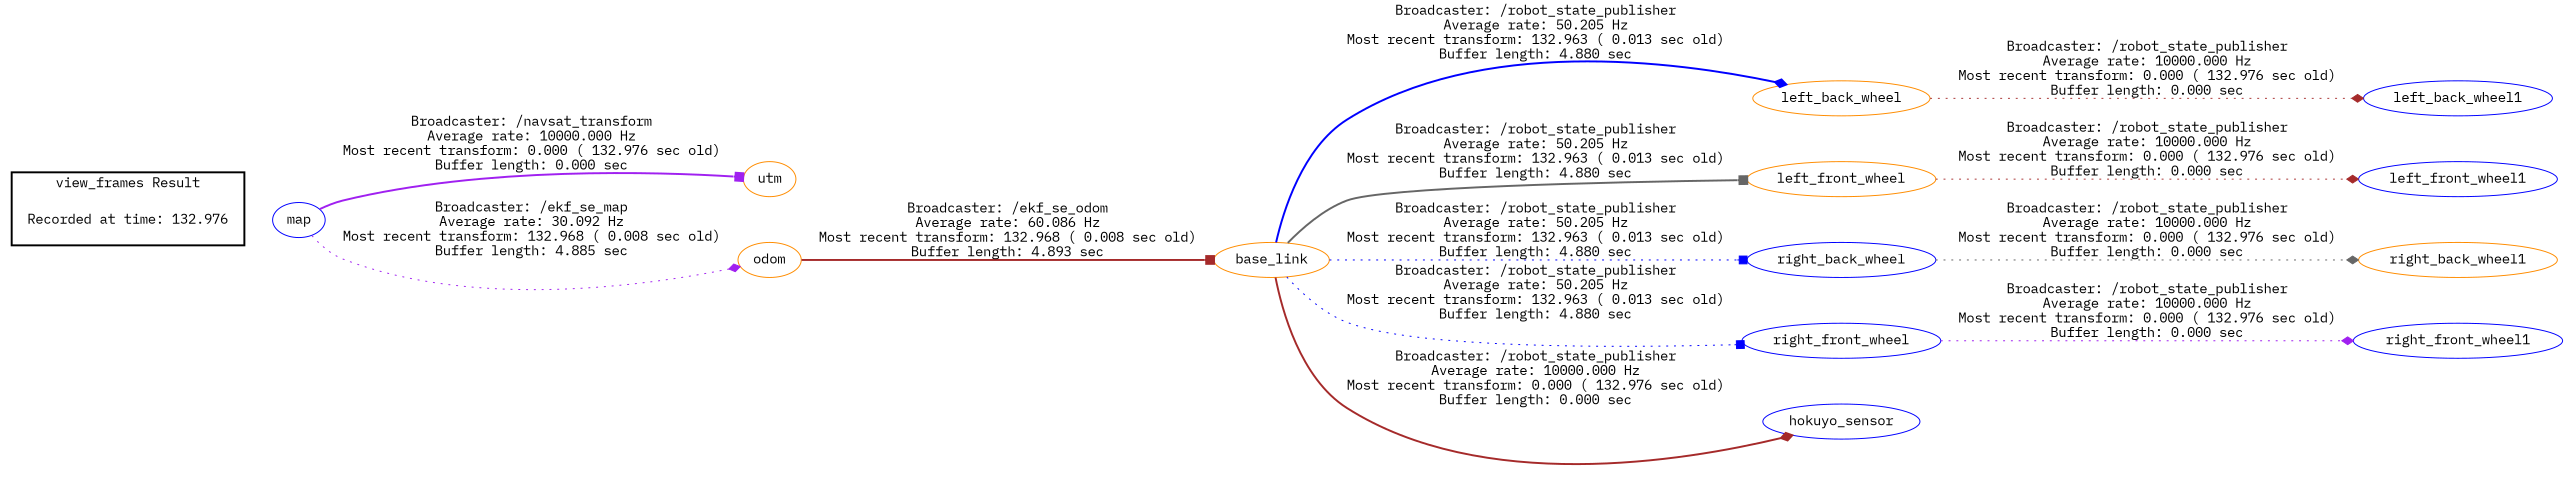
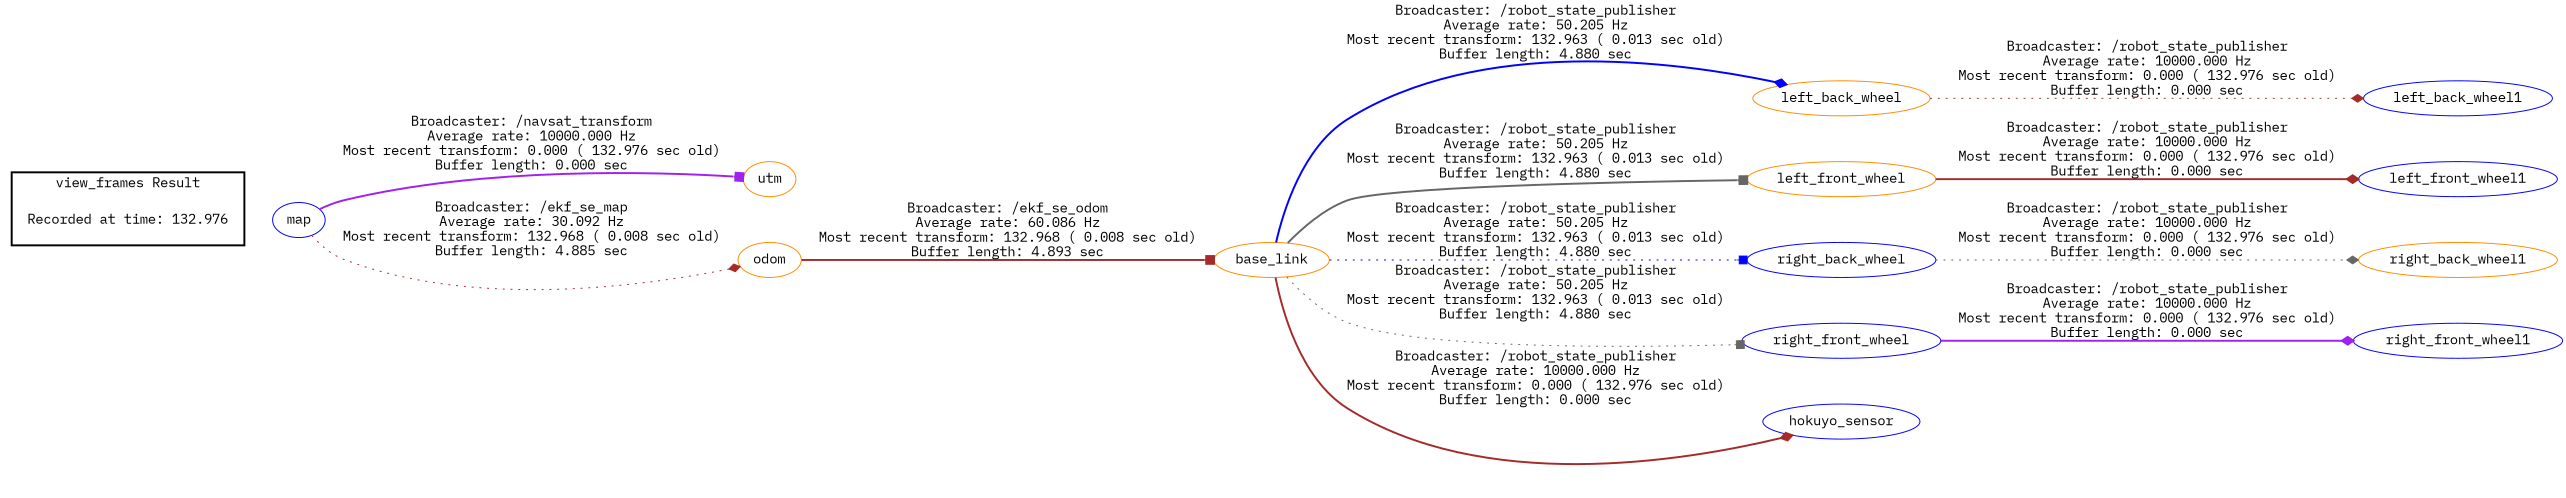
(2141, 179) -> (2141, 179)
(515, 289) -> (515, 289)
(2141, 341) -> (2141, 341)
(1502, 344) -> (1502, 344)
